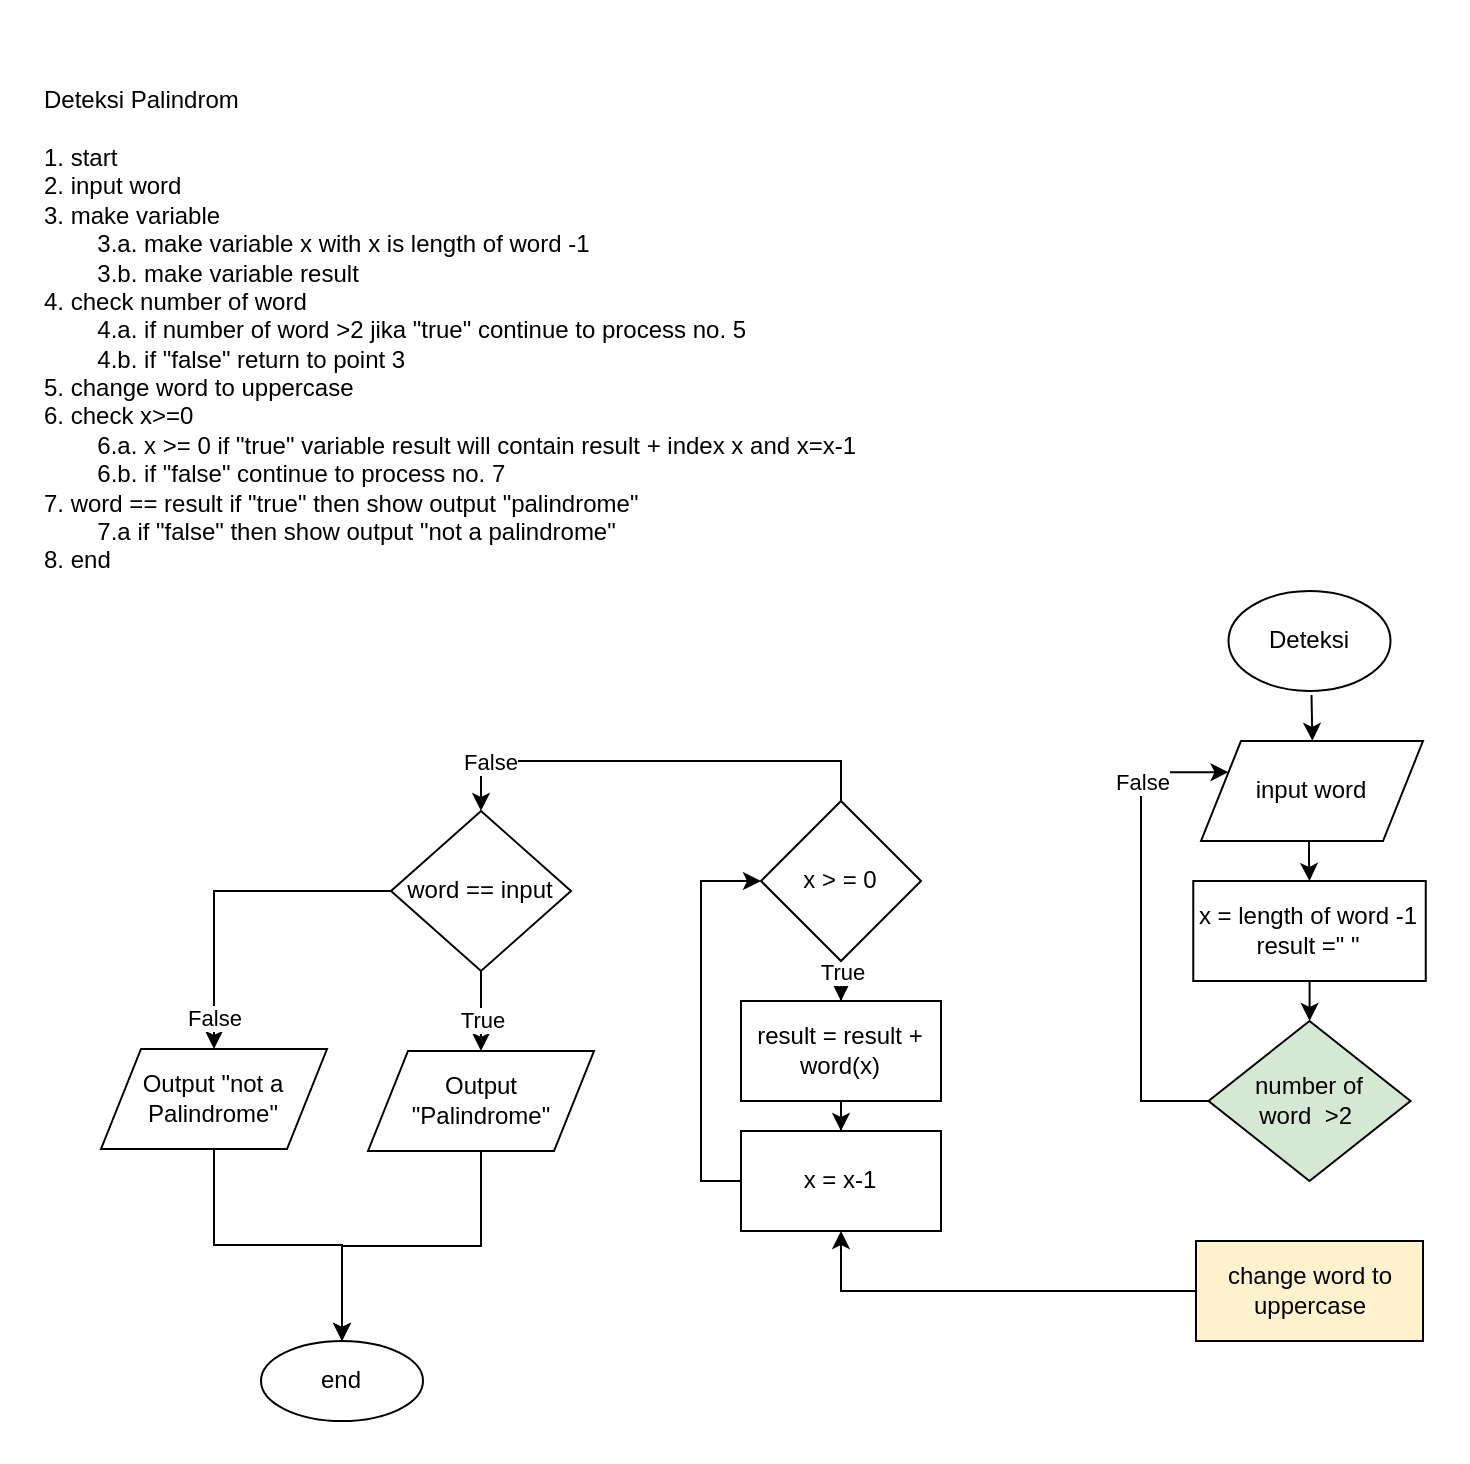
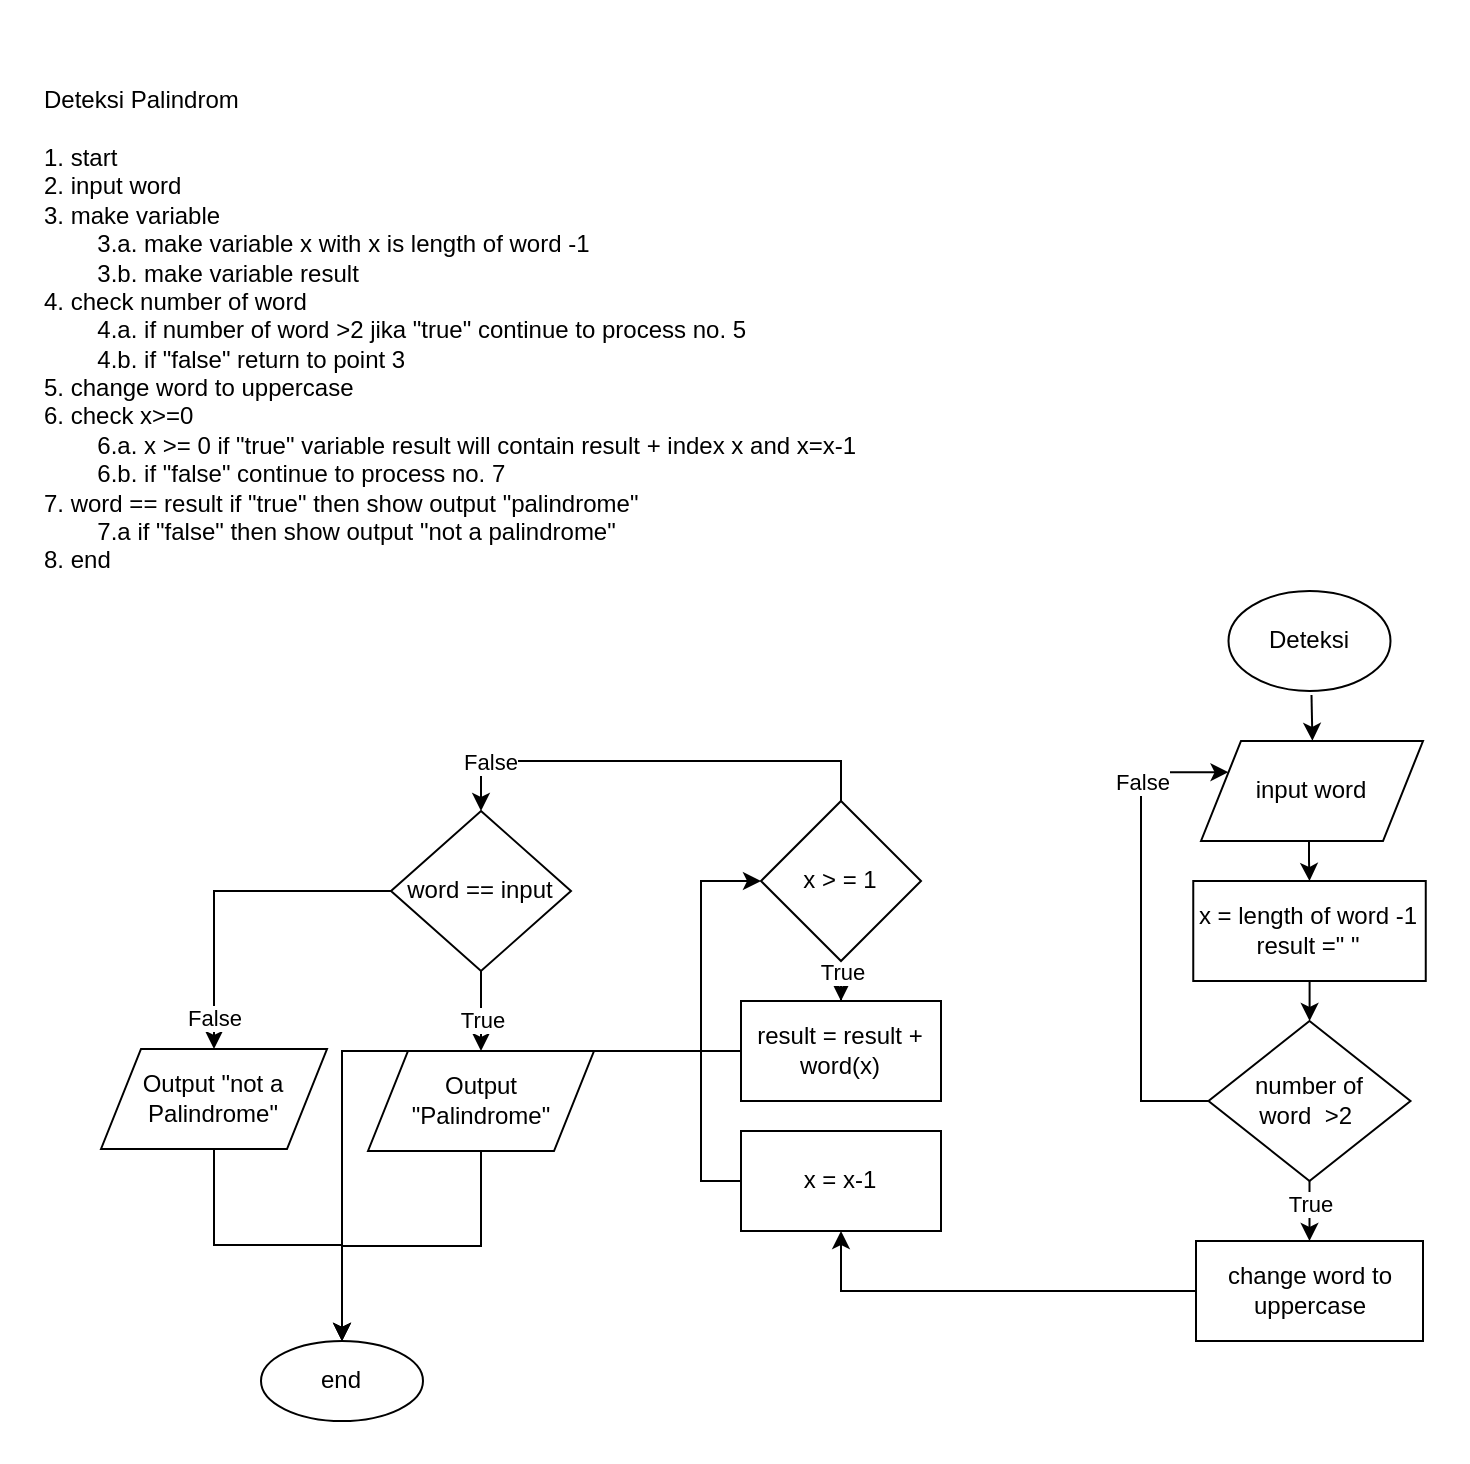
(841, 881) -> (841, 881)
(1310, 1101) -> (1310, 1101)
(841, 1116) -> (342, 1113)
none -> (1310, 1204)
(1310, 1291) -> (1310, 1291)
